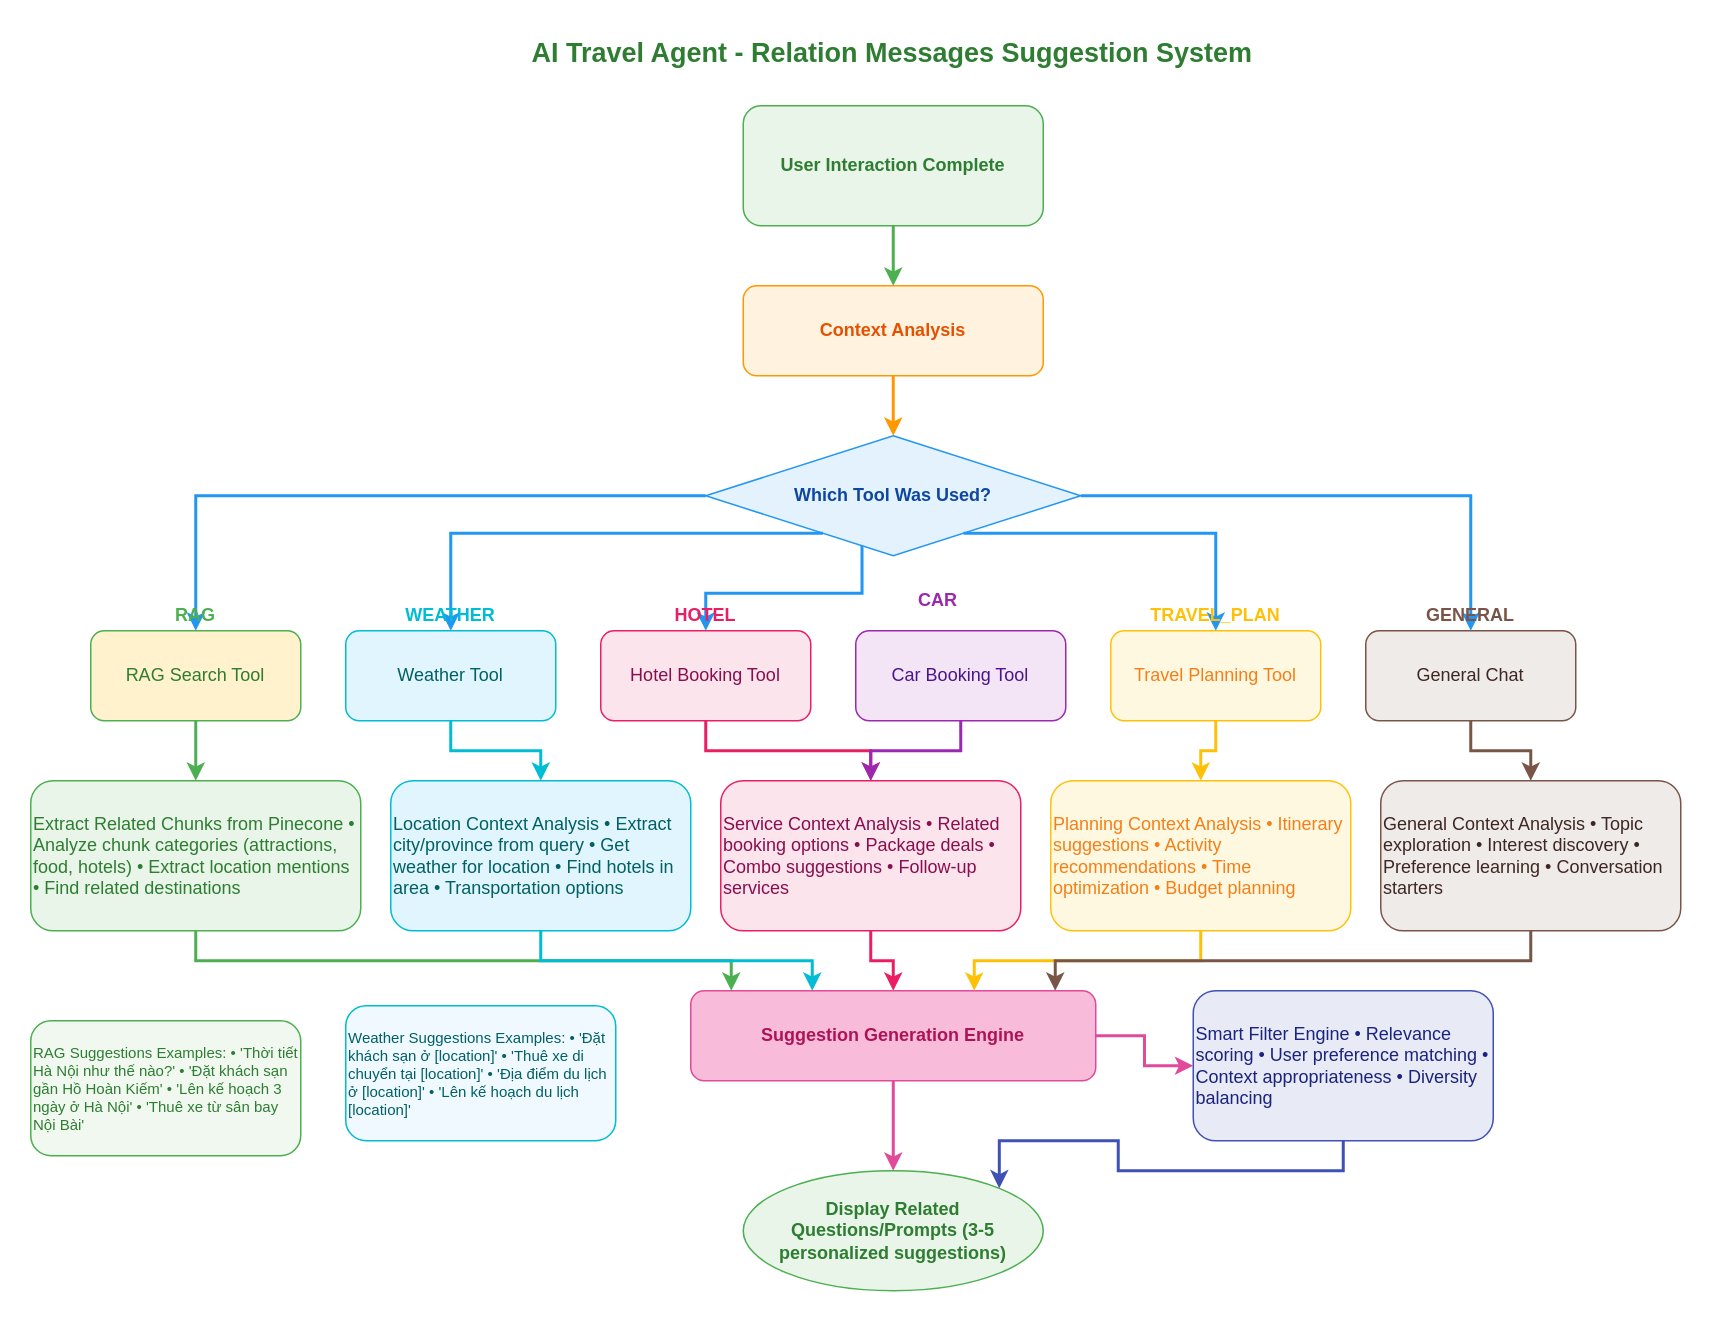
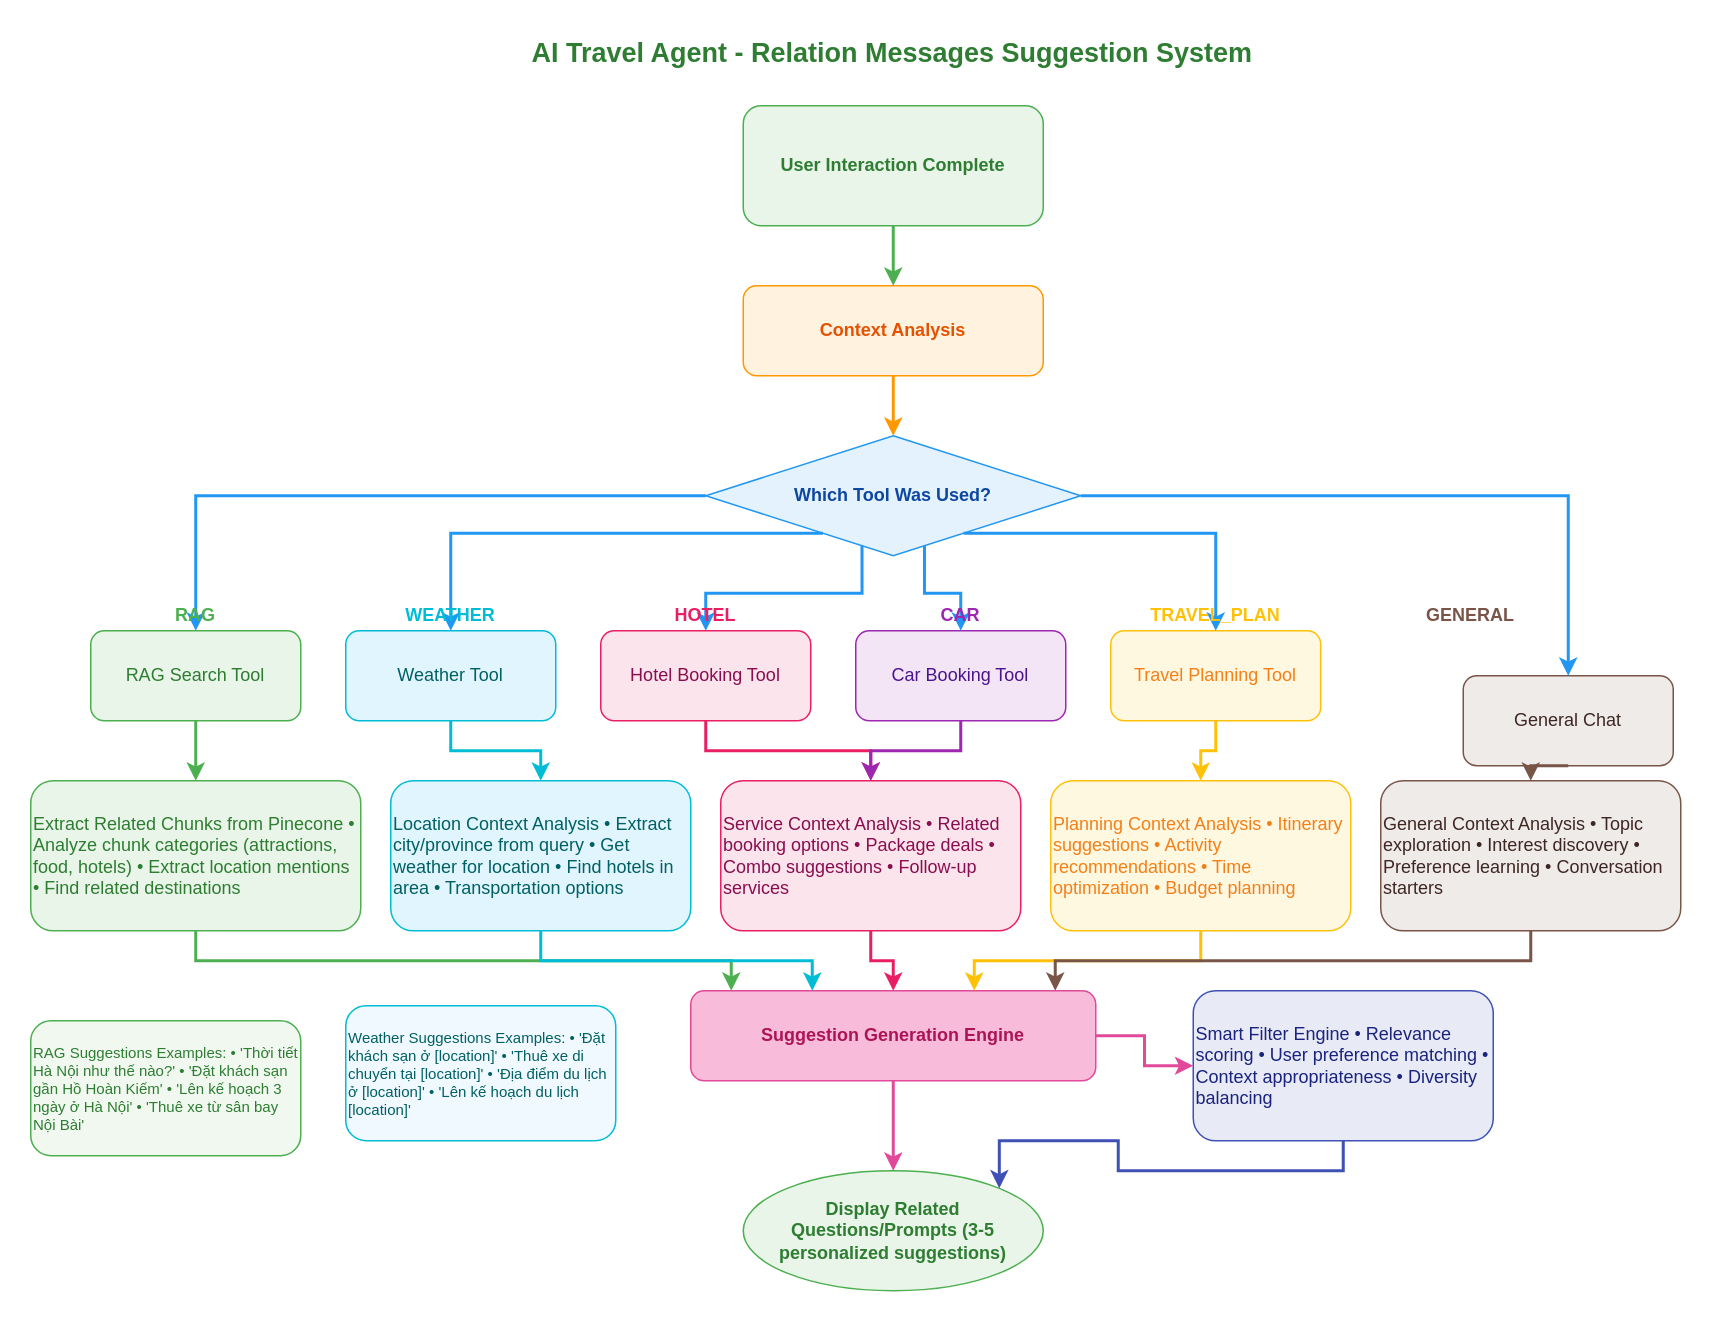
none -> (932, 593)
(938, 601) -> (961, 616)
(196, 676) -> (196, 676)
(1471, 676) -> (1568, 721)
